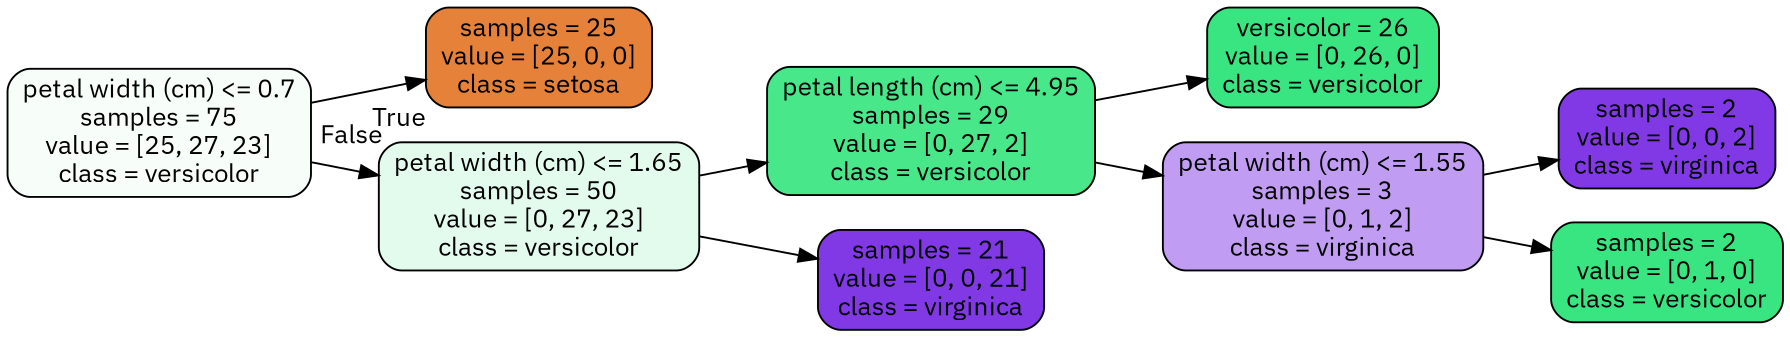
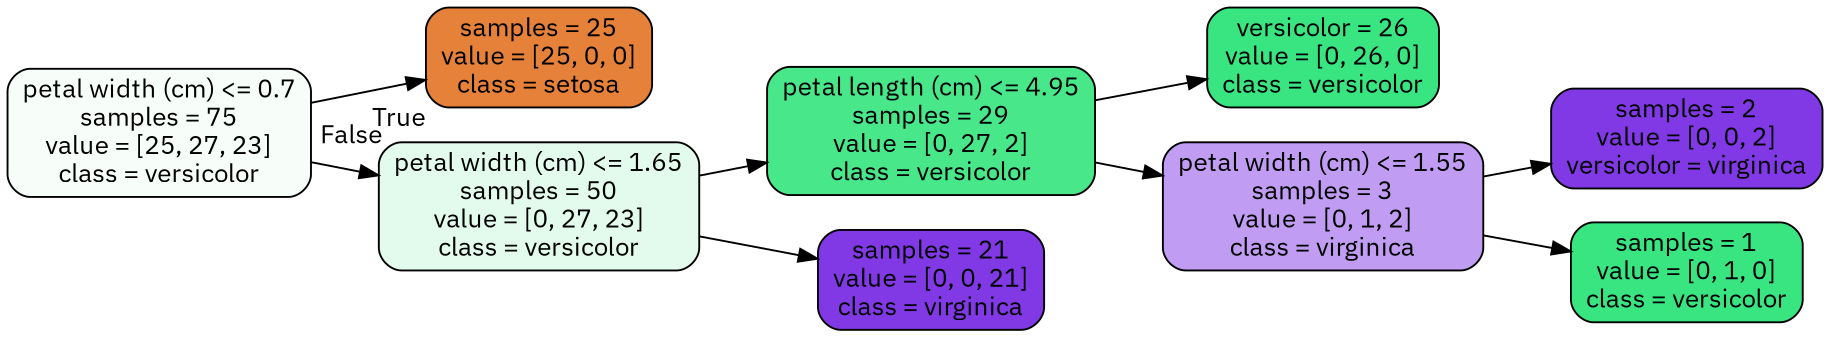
(1667, 139) -> (1687, 139)
(1667, 272) -> (1687, 272)
